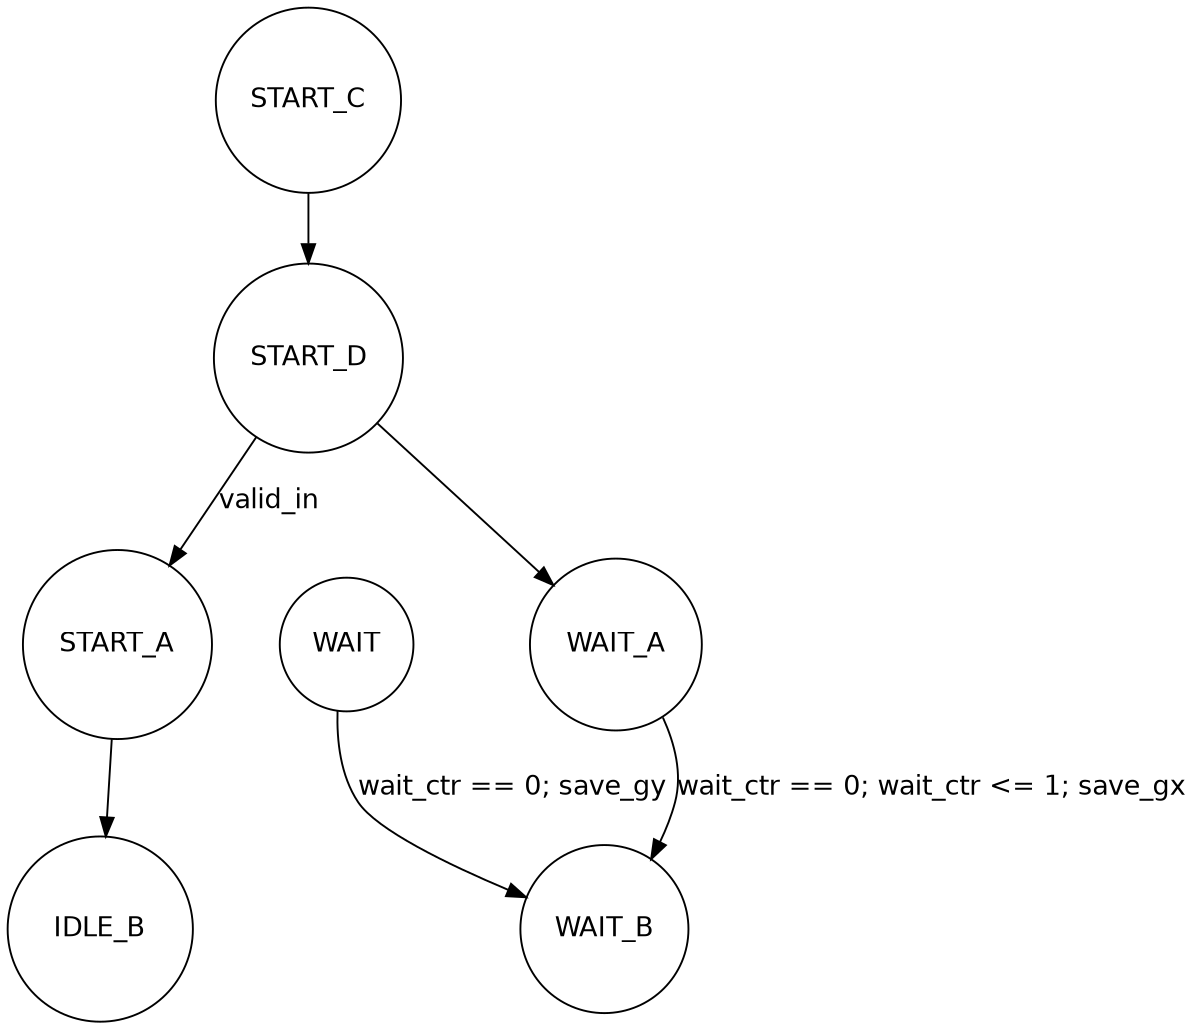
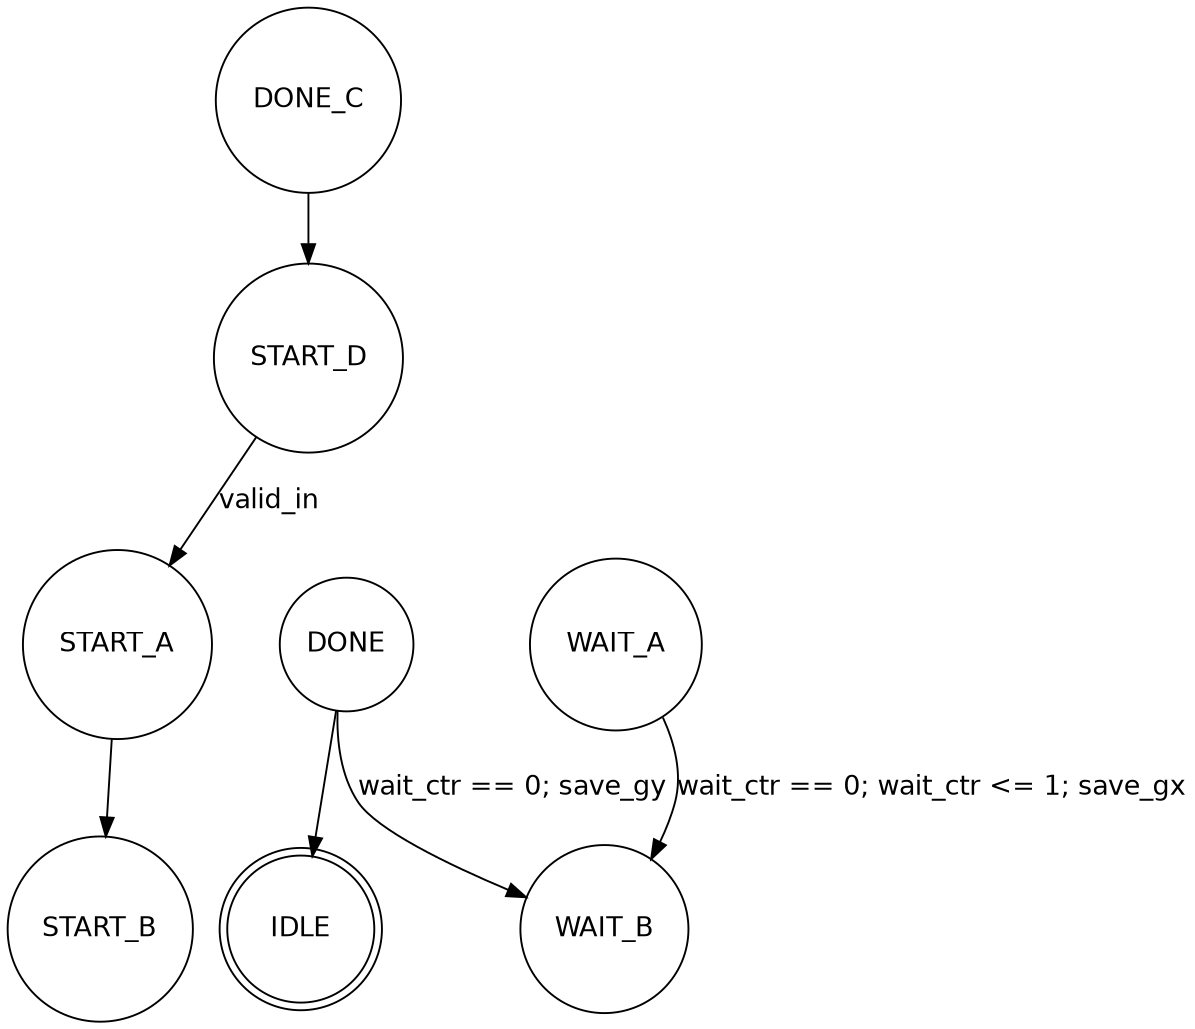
(308, 100) -> (308, 100)
(458, 498) -> none
(347, 645) -> (347, 645)
(100, 929) -> (100, 929)
none -> (301, 929)
